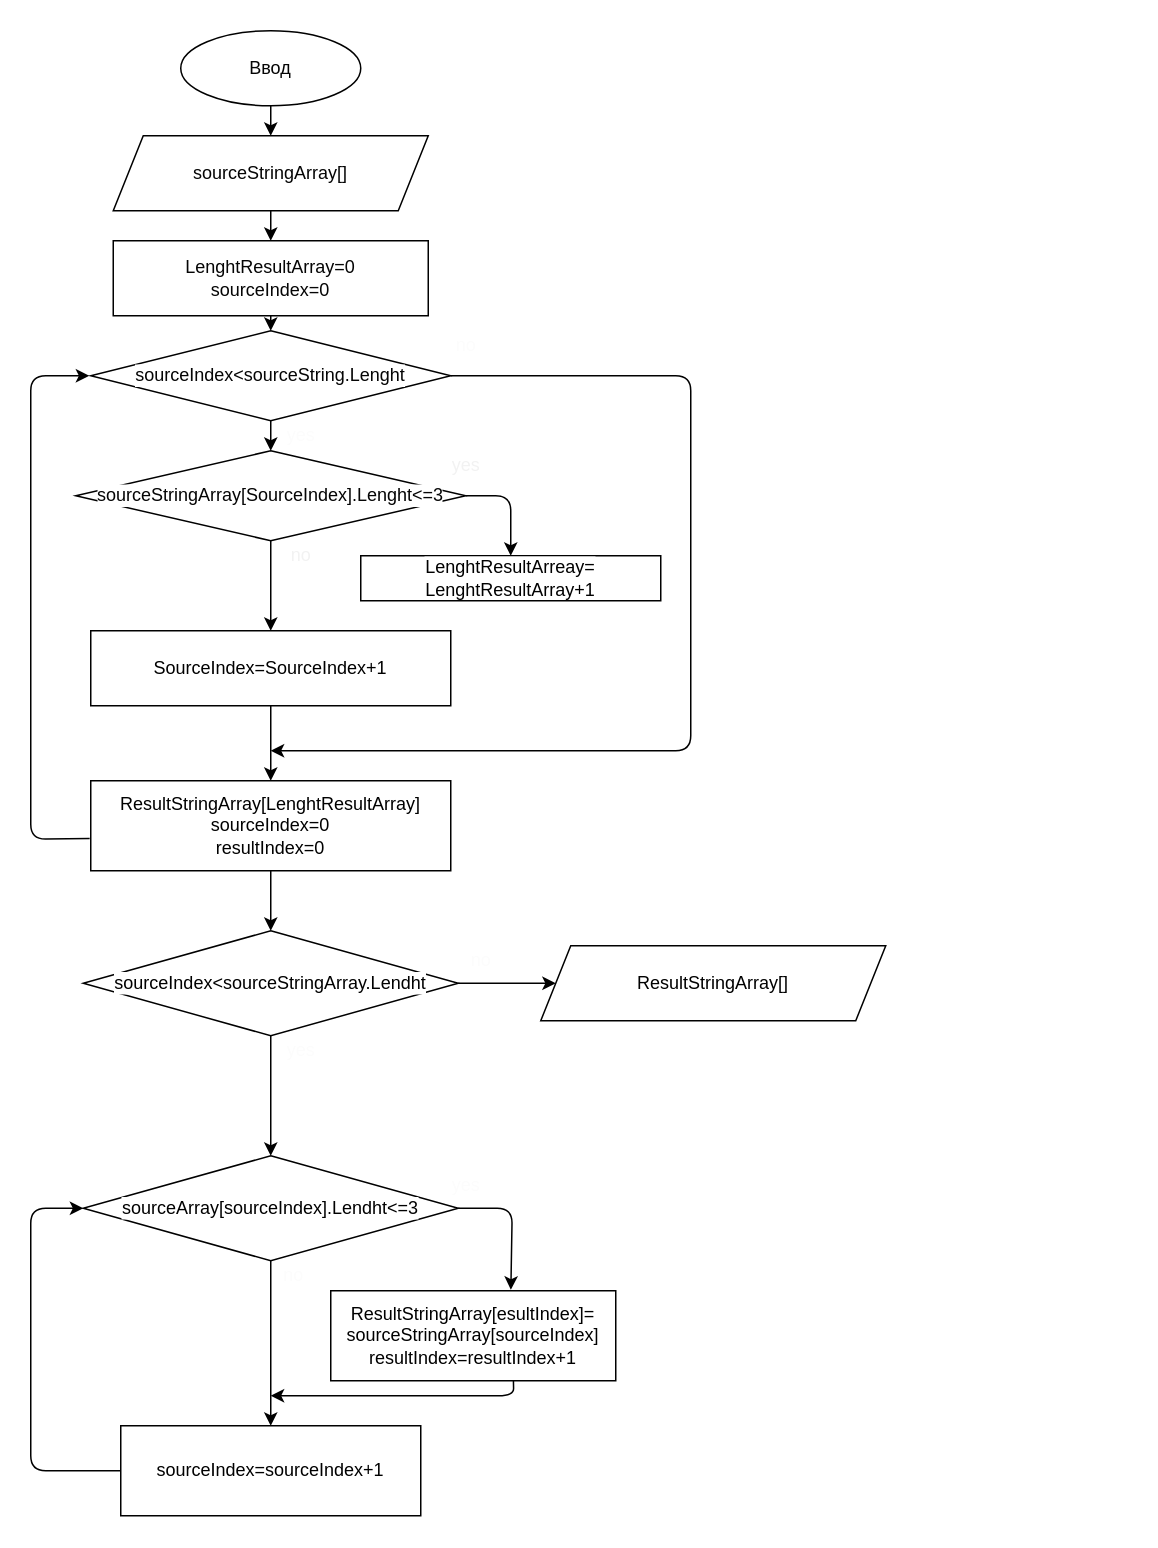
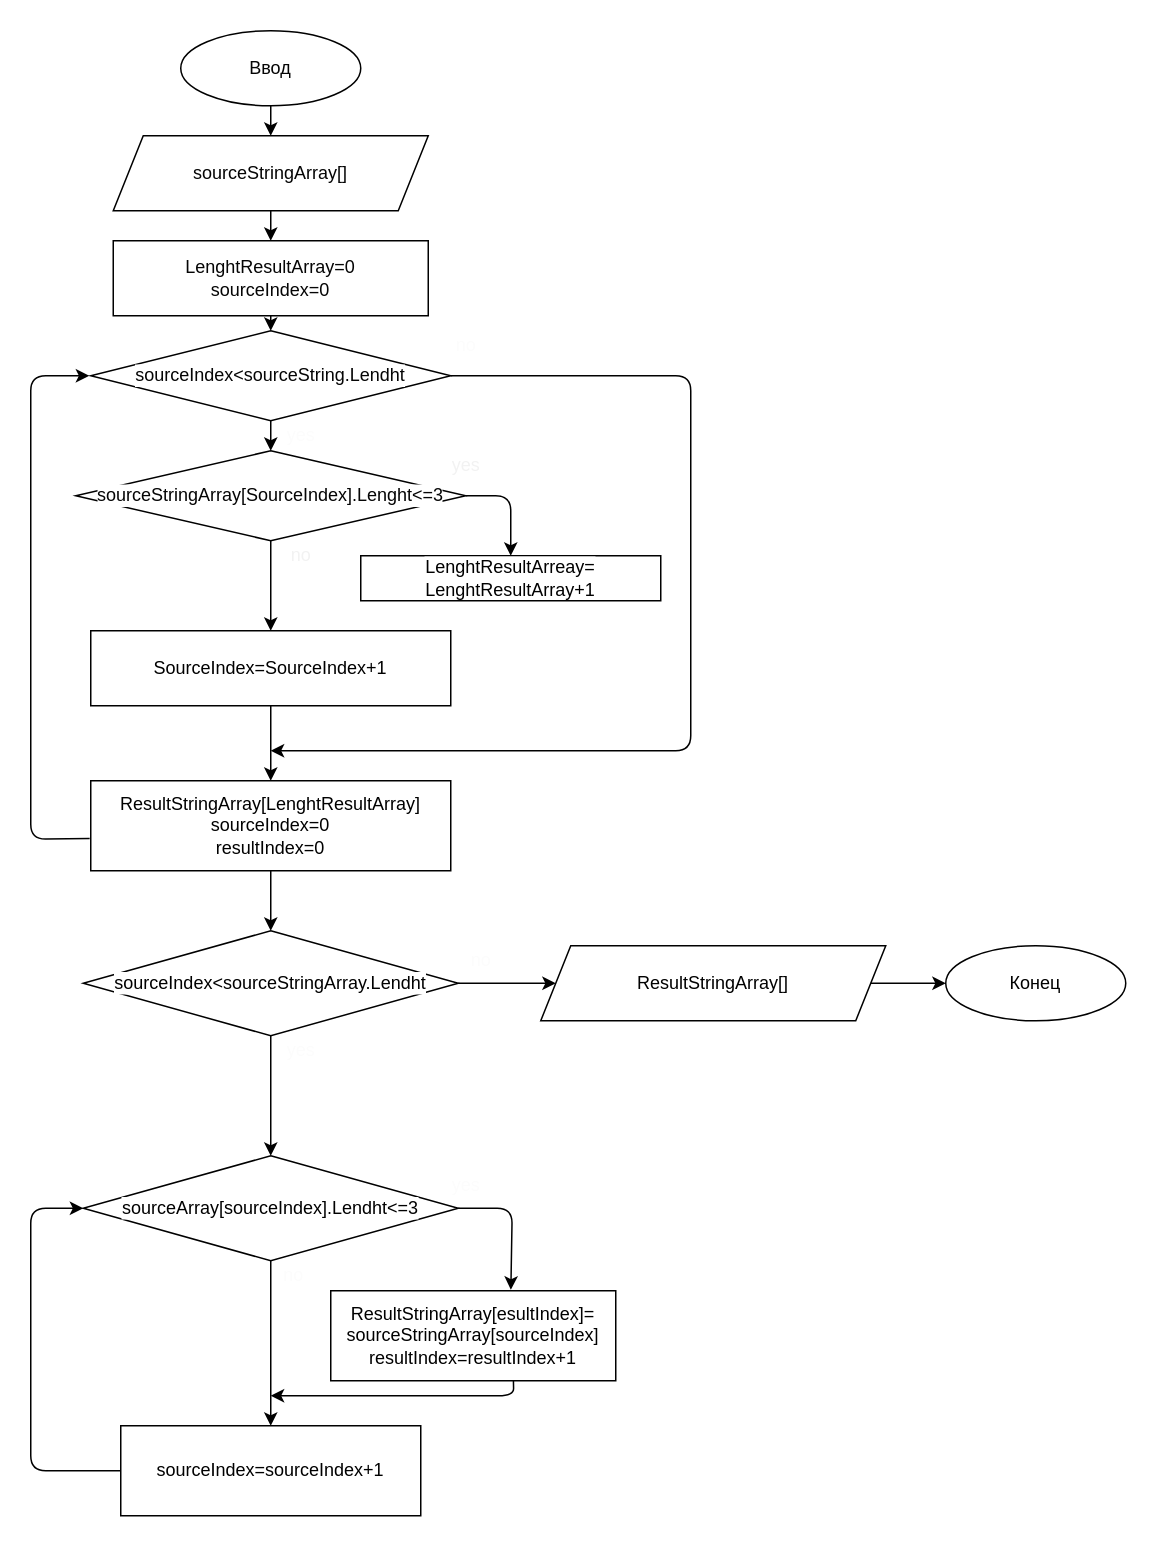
(271, 376) -> (271, 376)
none -> (903, 983)
none -> (1036, 983)
